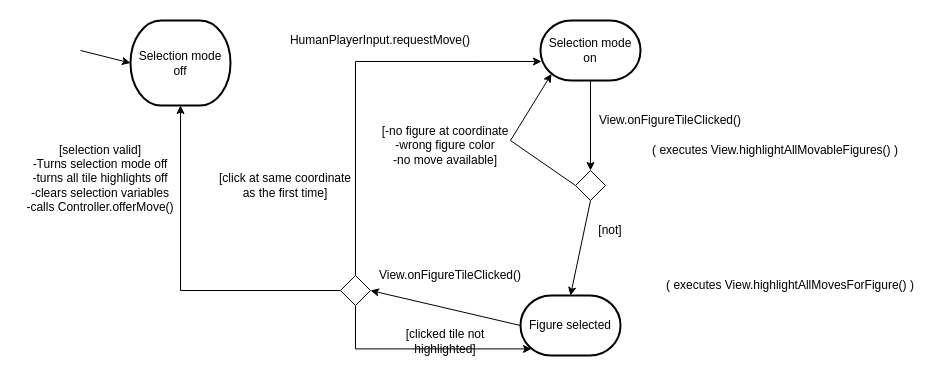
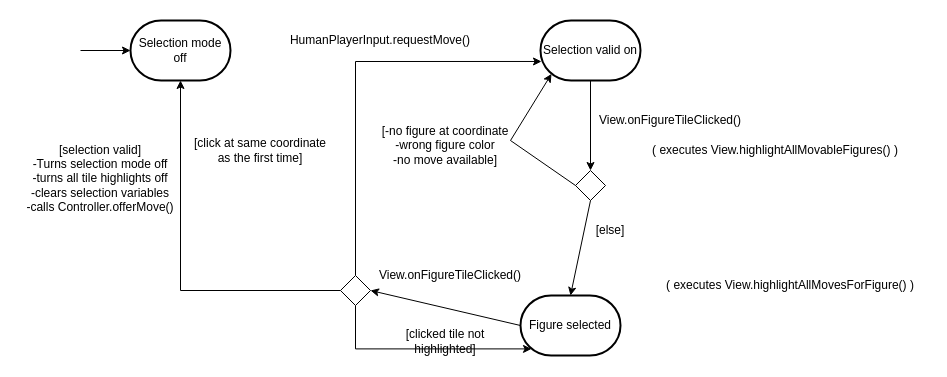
(591, 51) -> (591, 51)
(181, 63) -> (181, 51)
(286, 186) -> (261, 151)
(611, 231) -> (611, 231)
